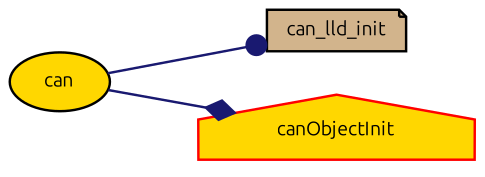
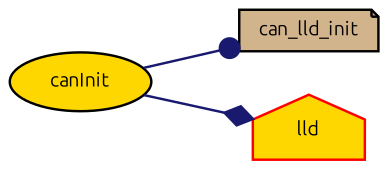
(60, 82) -> (81, 82)
(337, 131) -> (309, 131)
